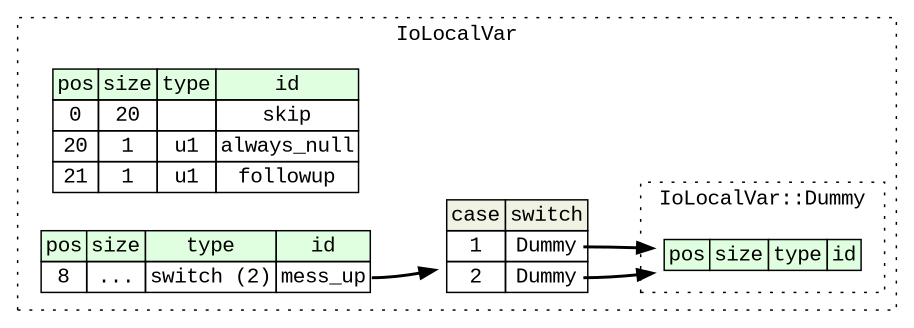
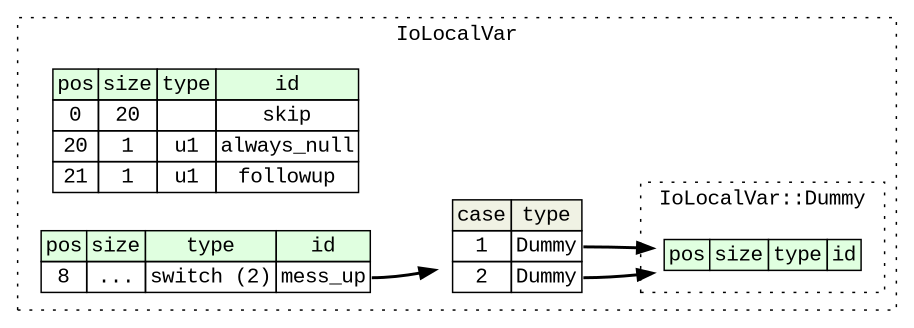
(547, 215) -> (547, 215)
